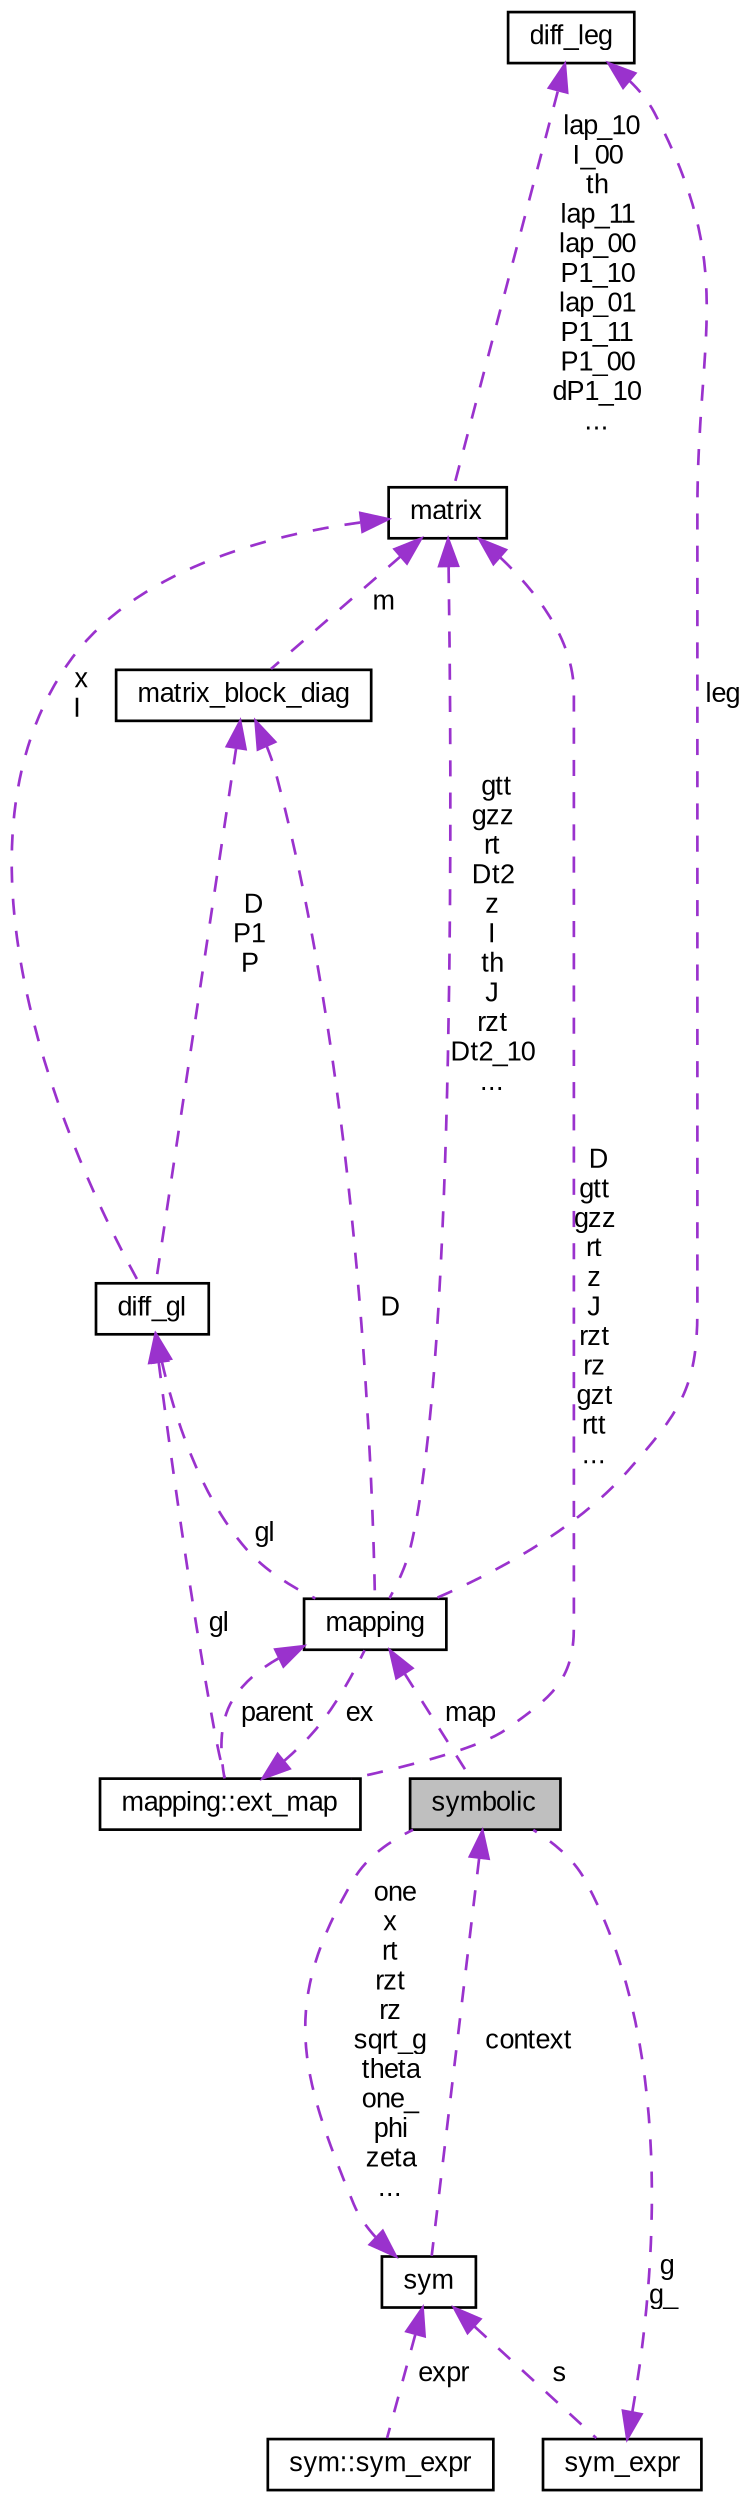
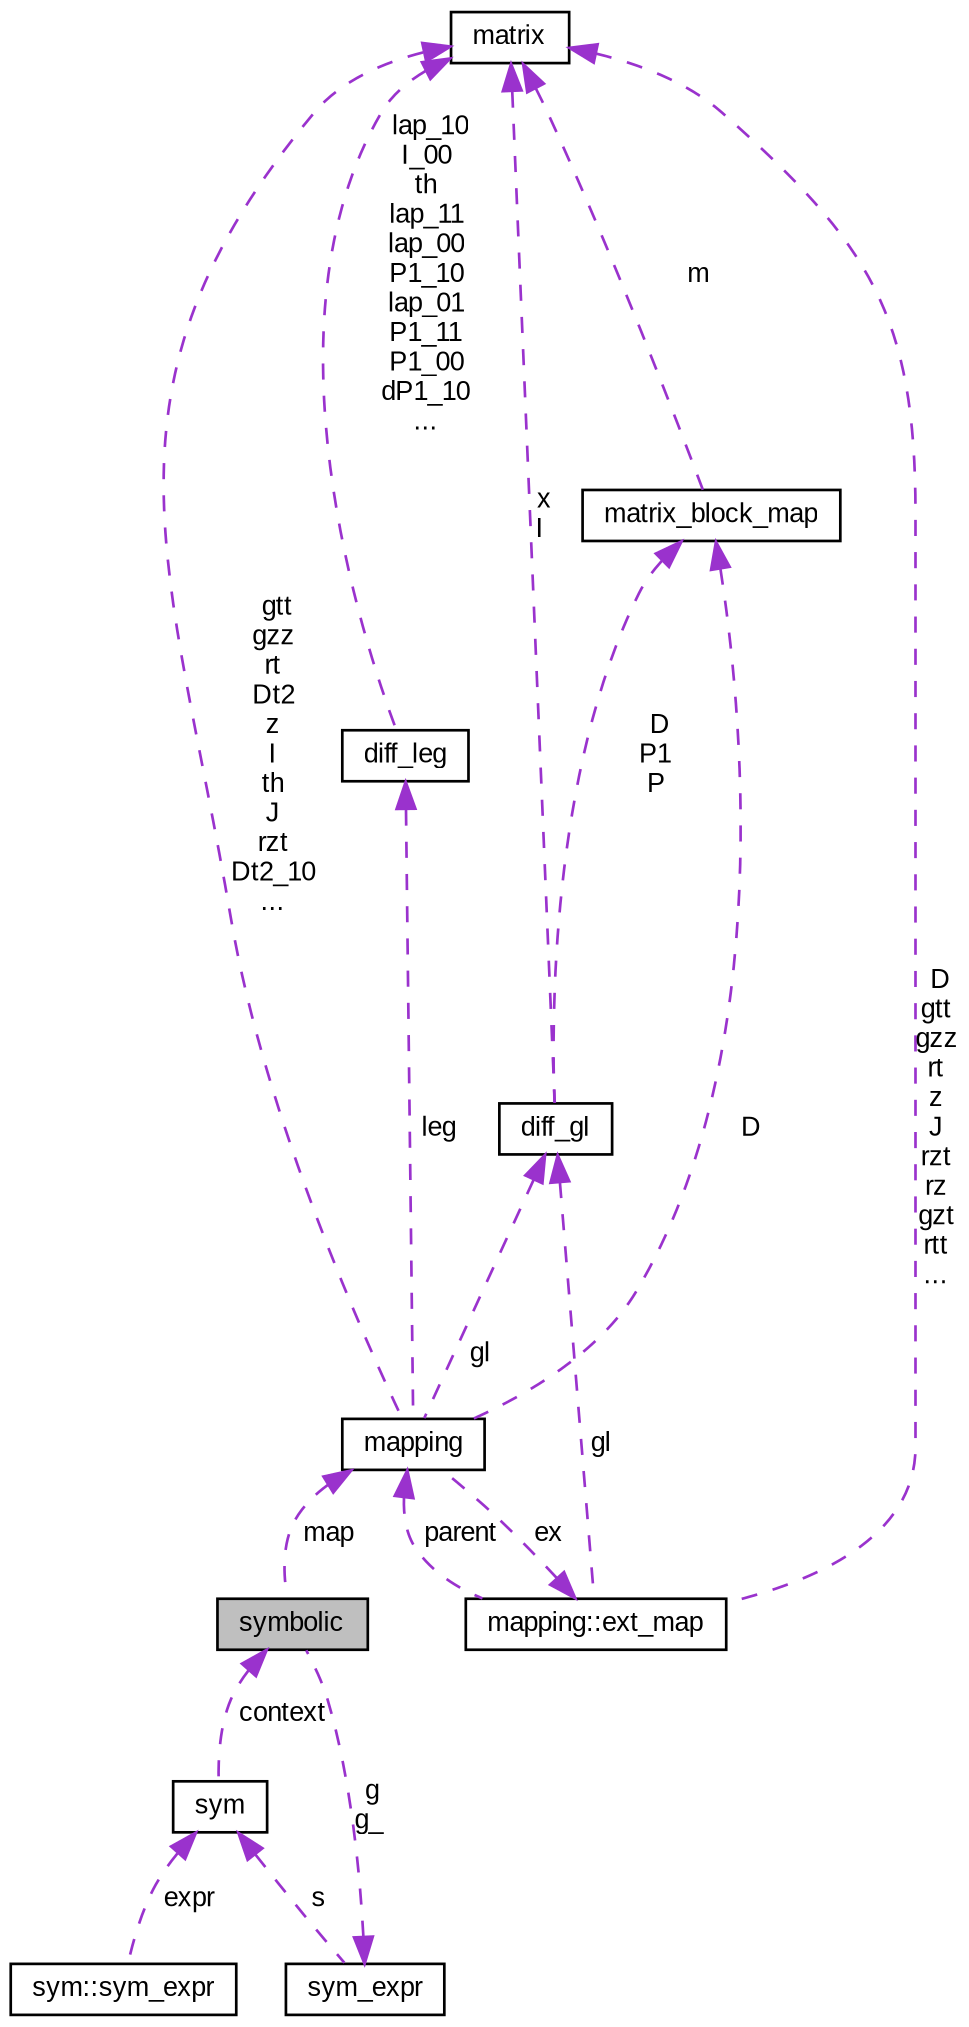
(506, 289) -> (324, 390)
(244, 695) -> (711, 515)
(306, 2021) -> none
